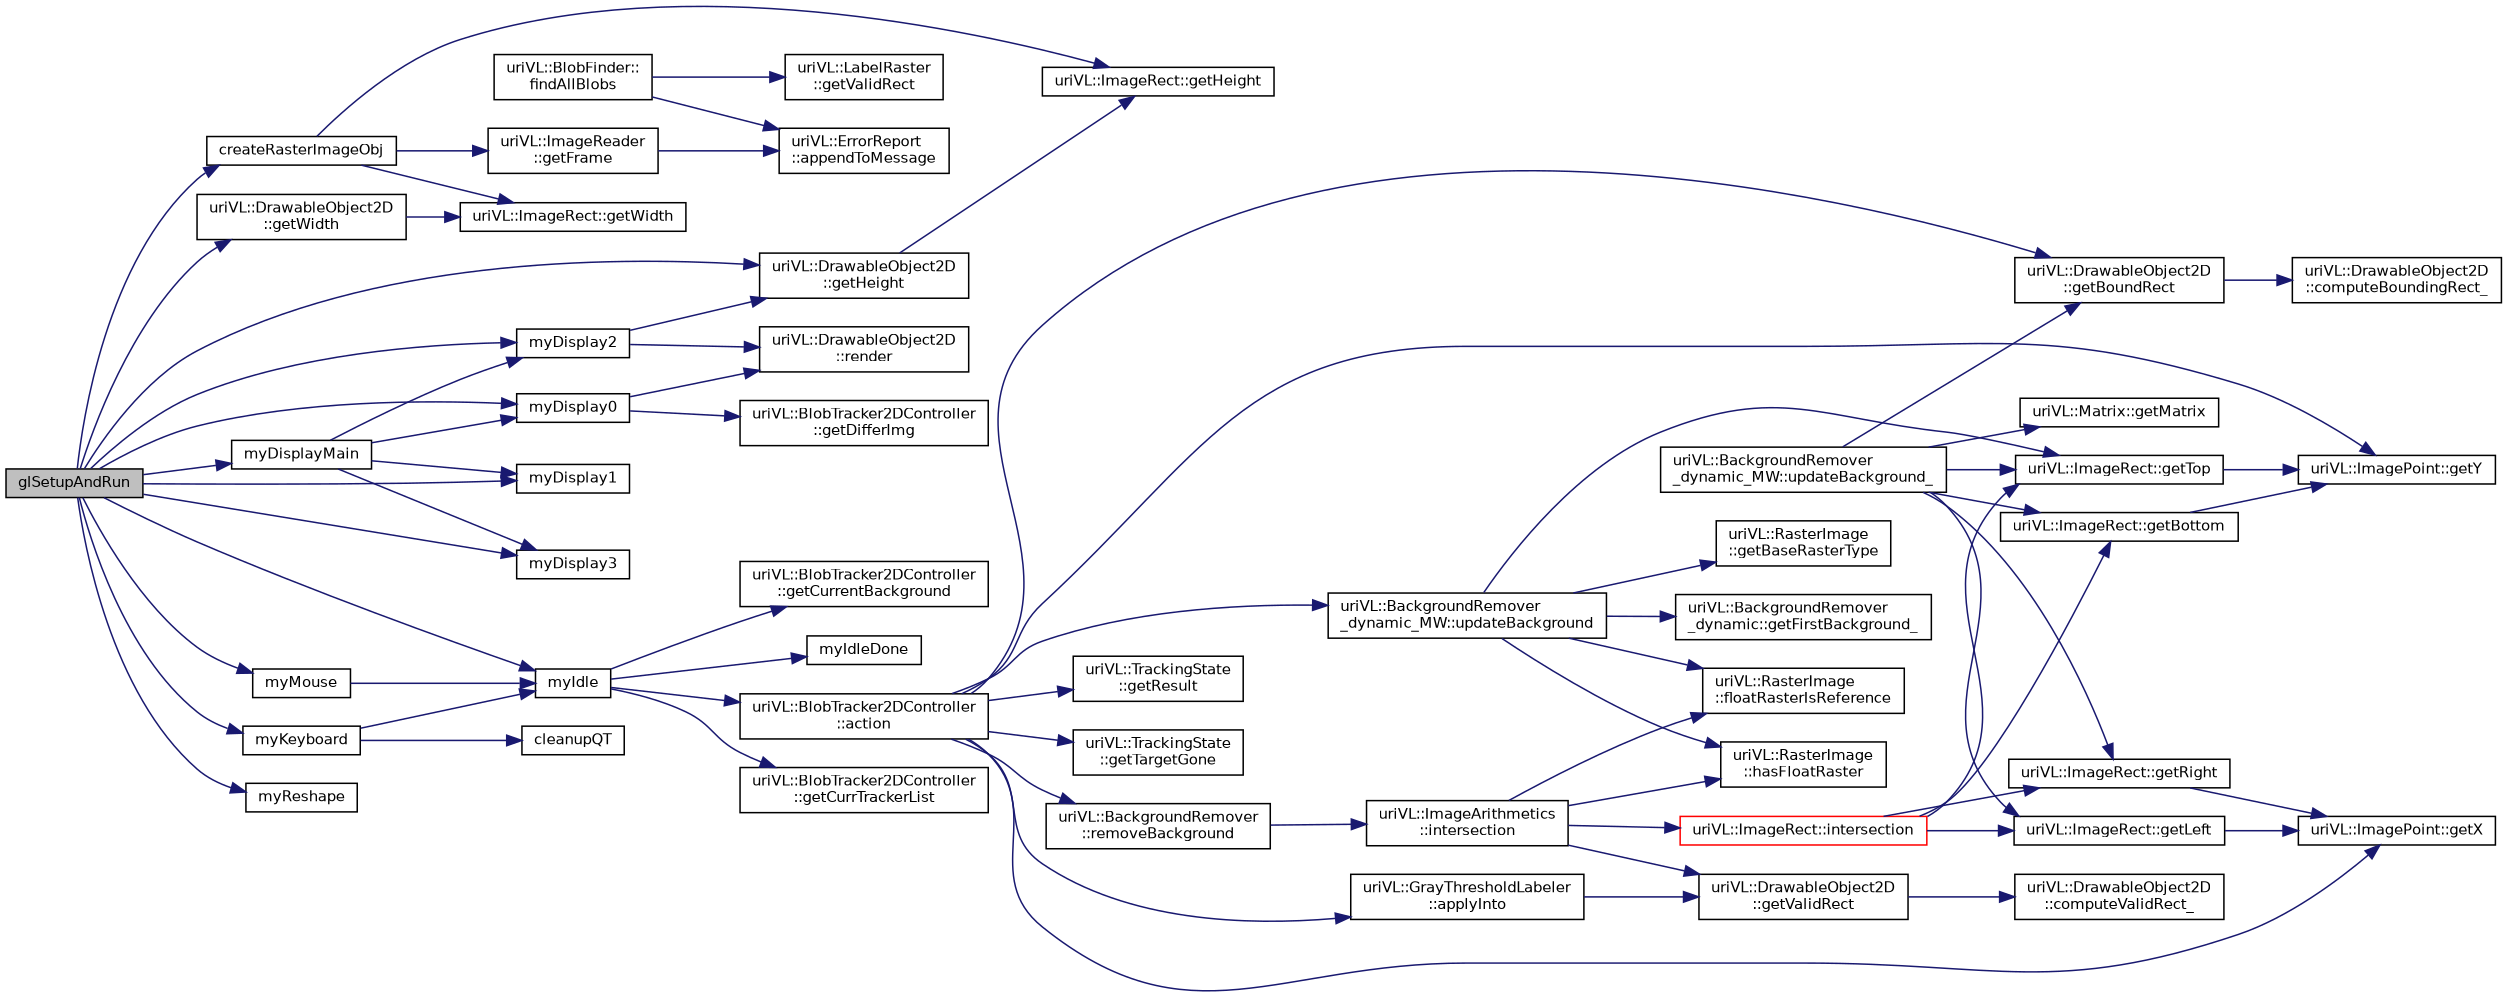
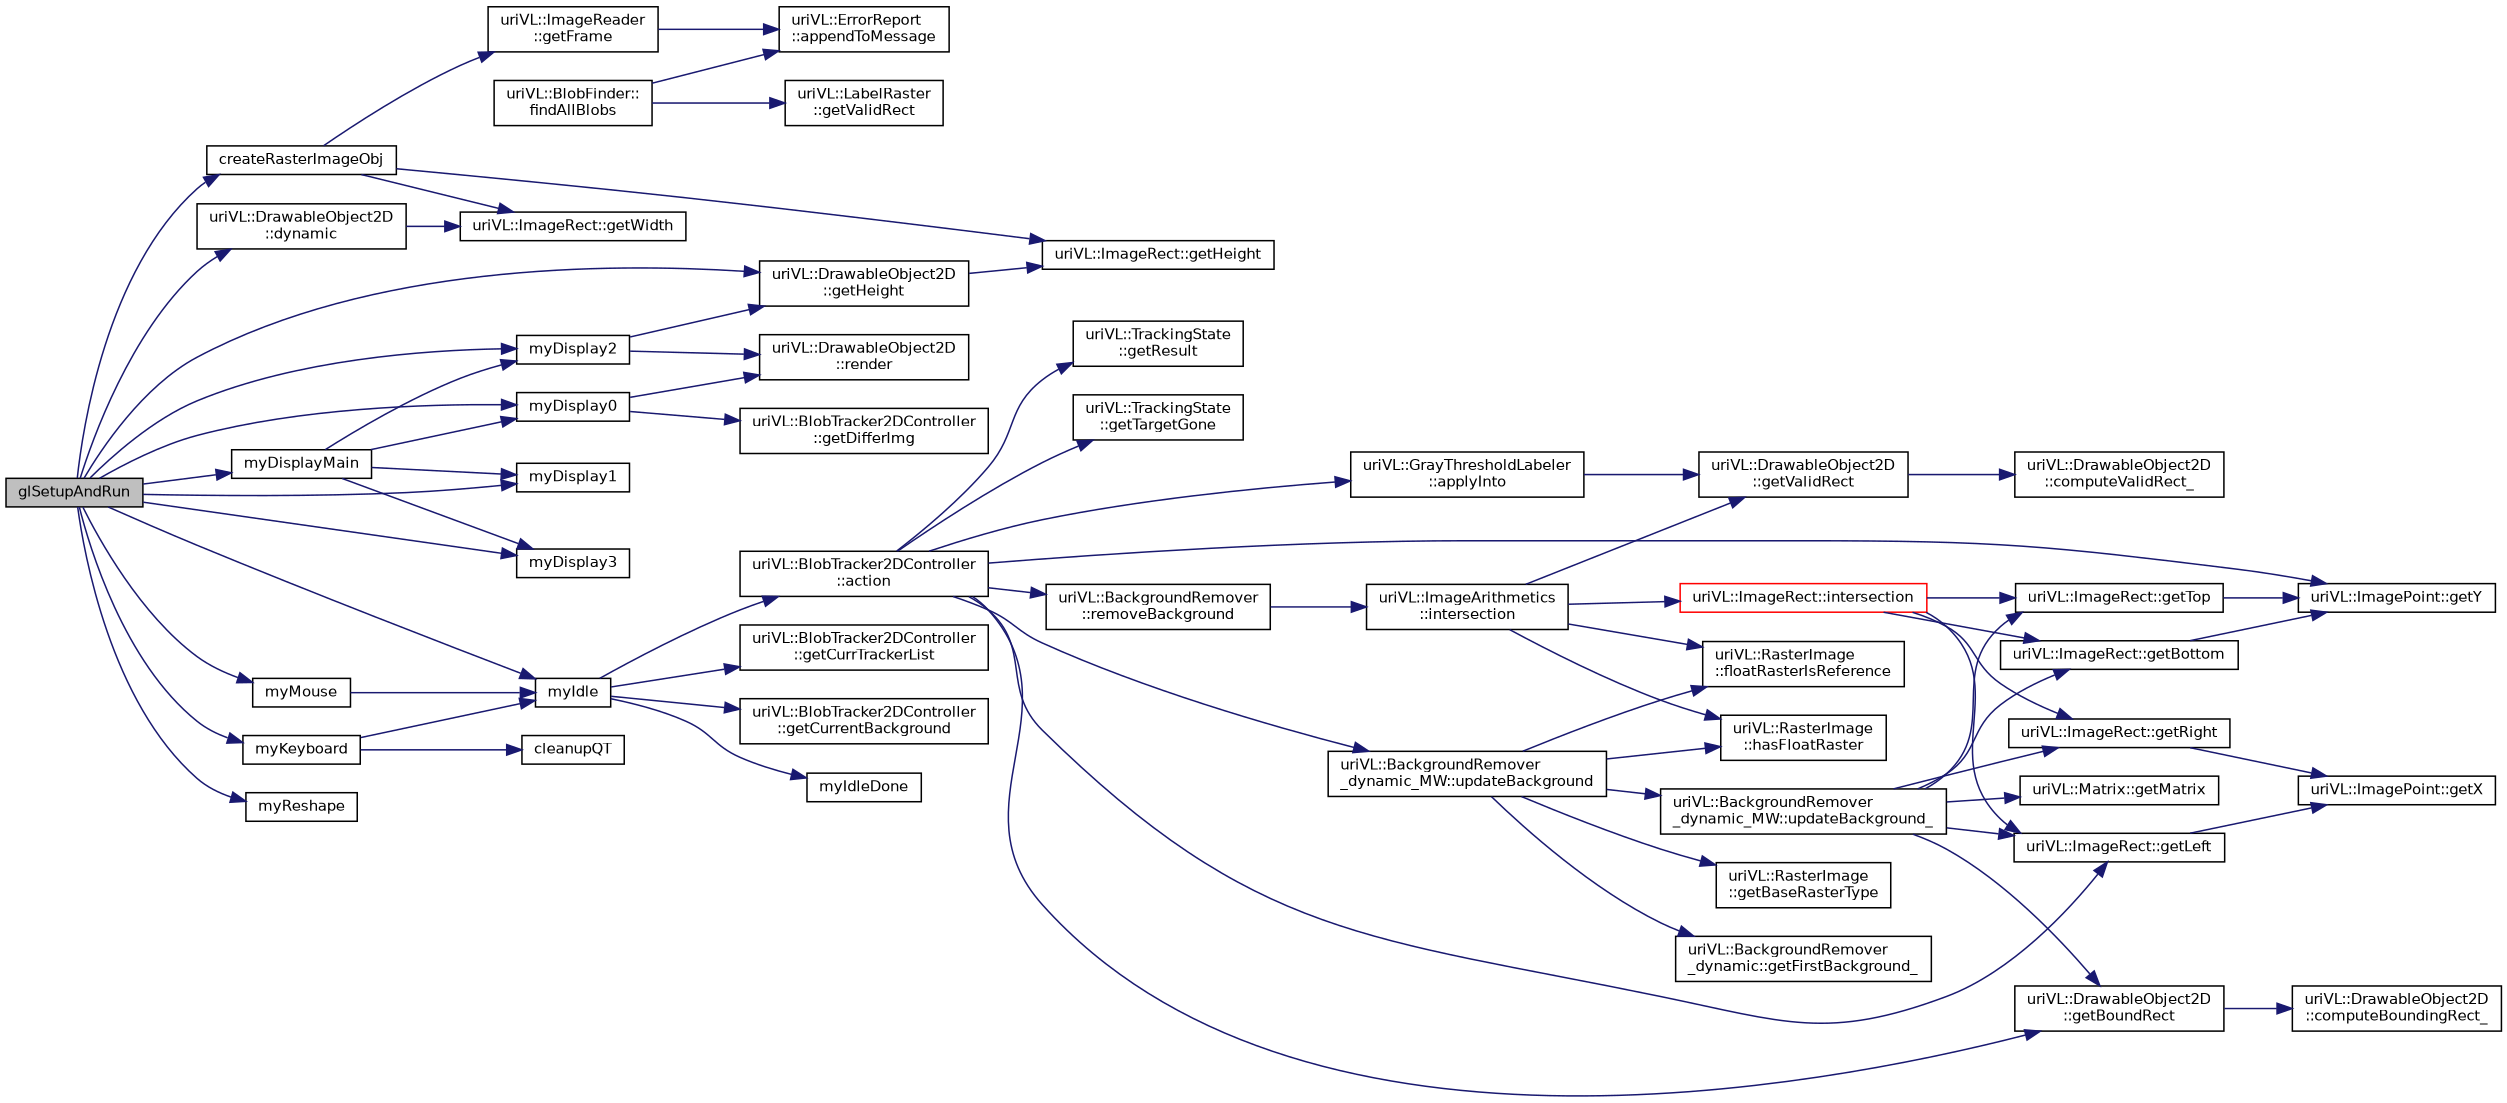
(302, 217) -> (302, 226)
(1732, 411) -> (1626, 792)
(1604, 963) -> (1485, 962)
